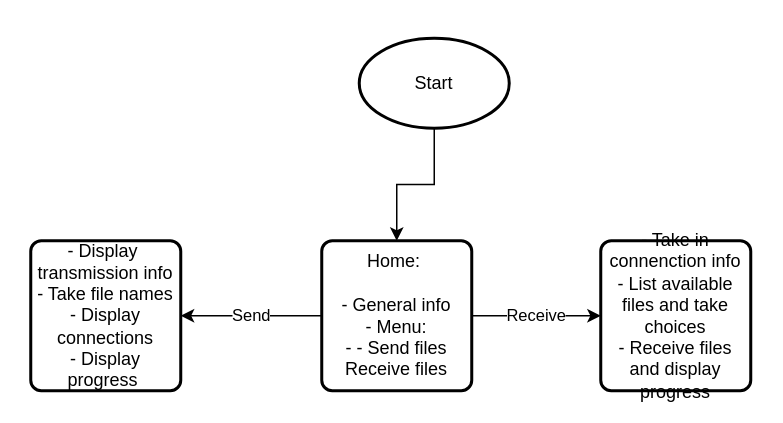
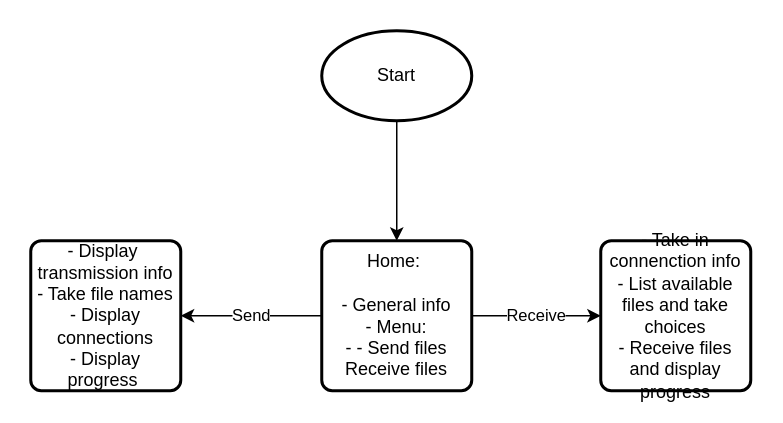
(434, 83) -> (397, 76)
